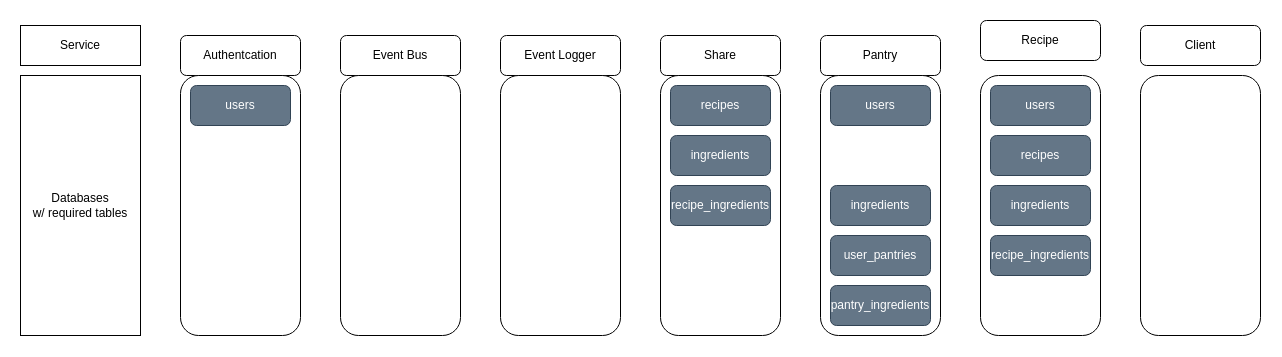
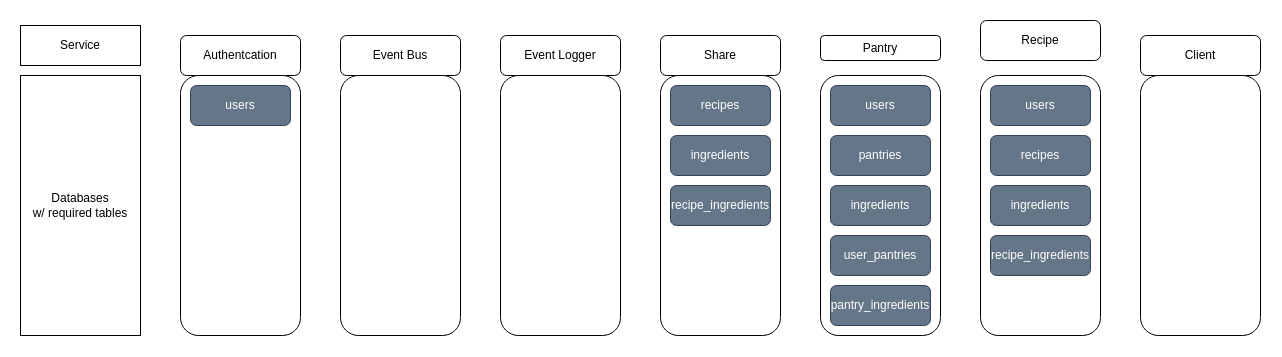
(1201, 46) -> (1201, 56)
(881, 56) -> (881, 48)
none -> (881, 156)
